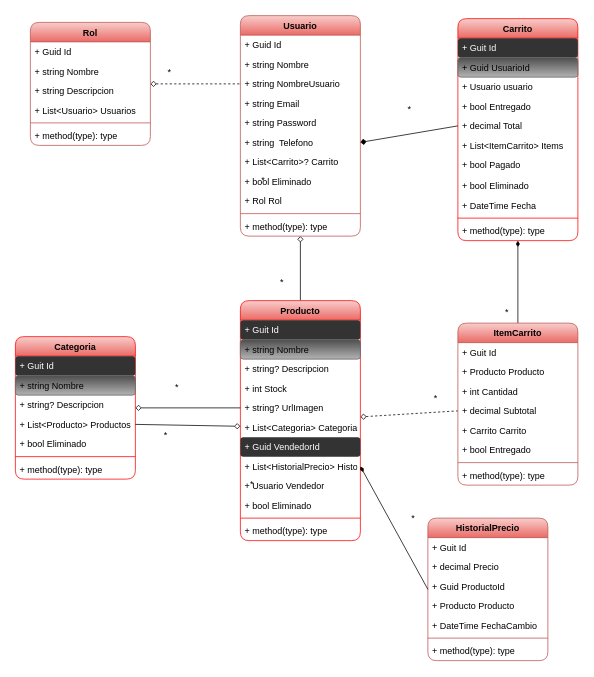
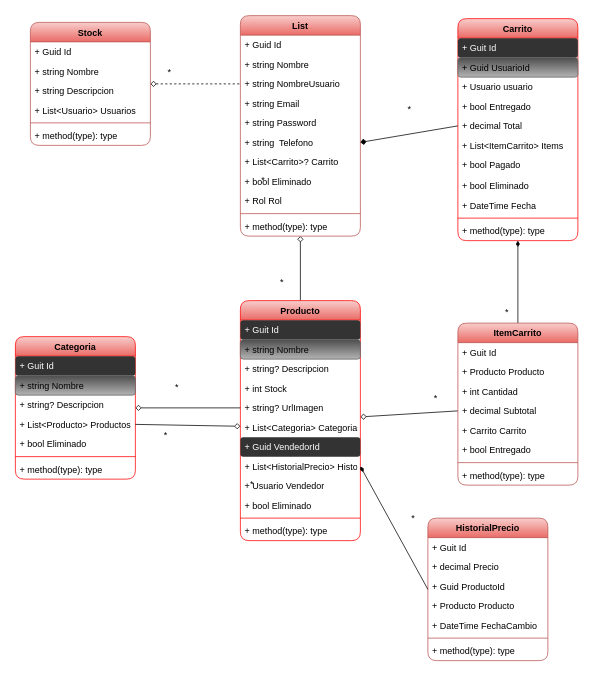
(300, 26) -> (300, 26)
(90, 32) -> (90, 32)
(410, 414) -> (410, 414)
